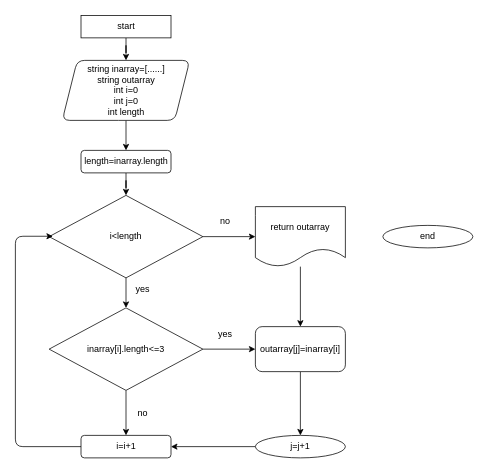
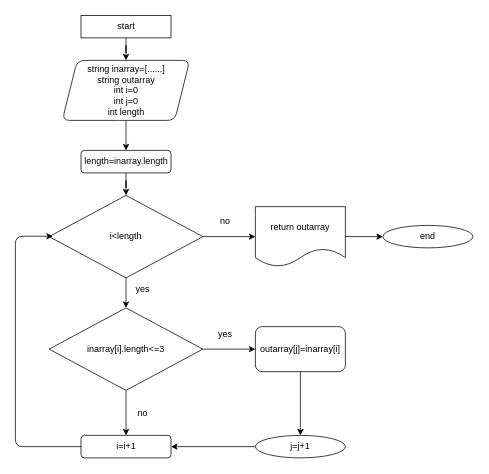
(300, 294) -> (362, 237)
